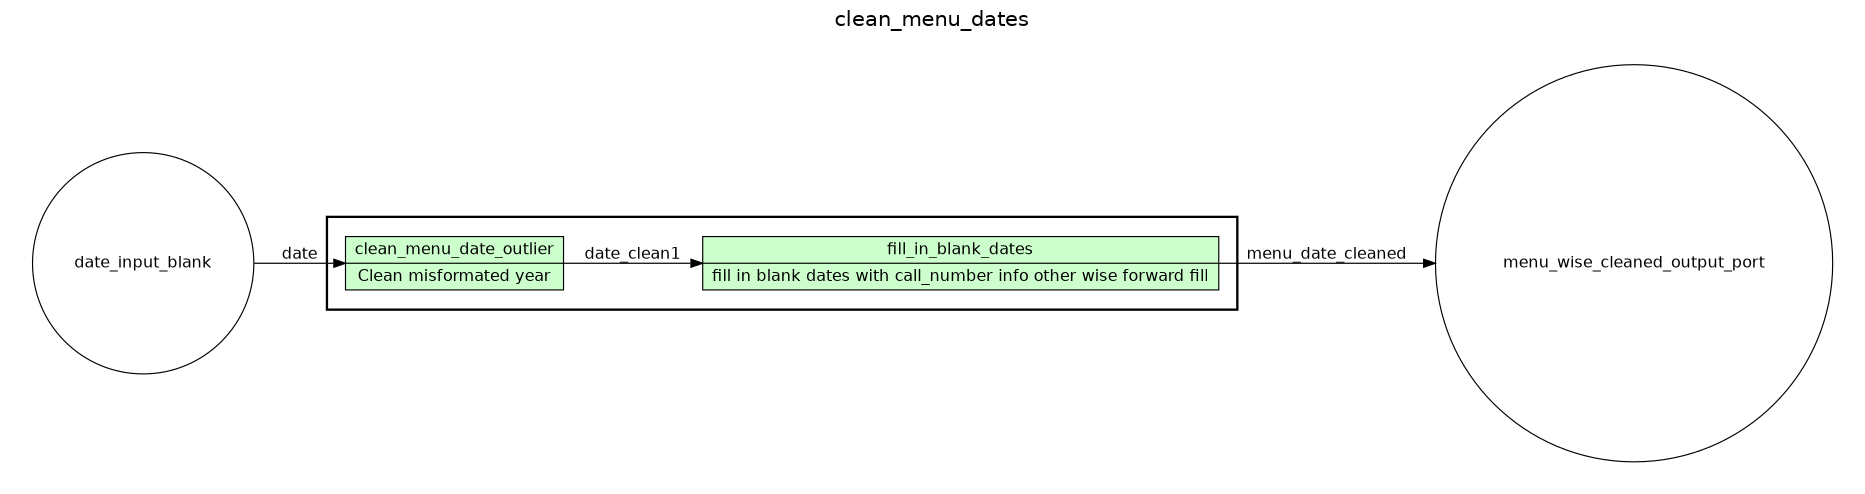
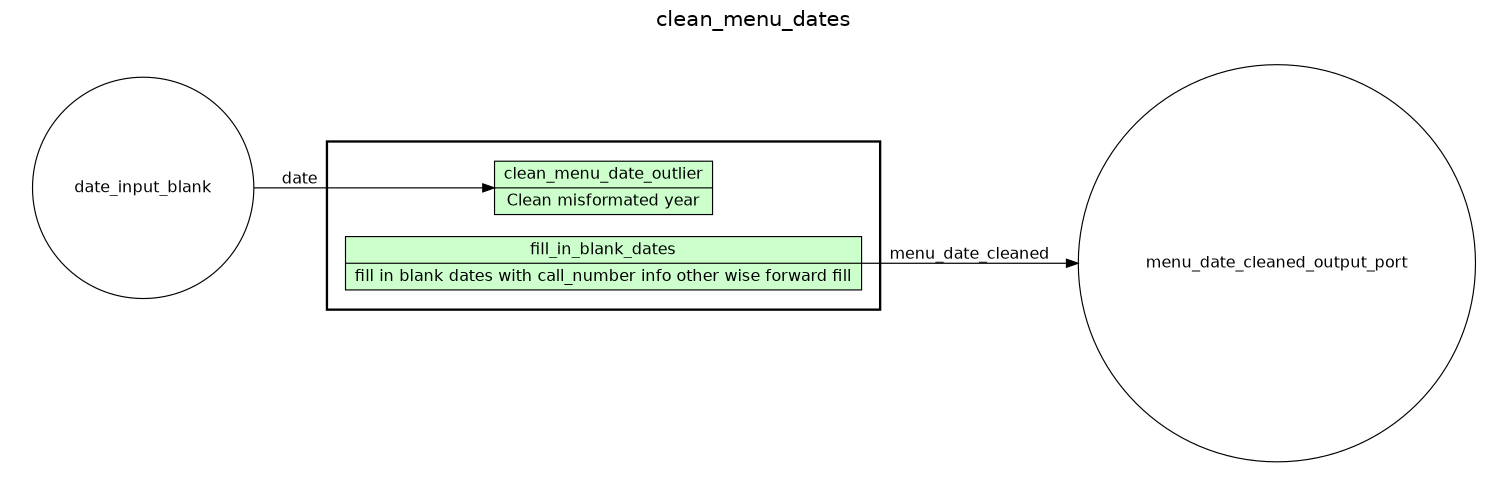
(627, 263) -> none
(1634, 263) -> (1277, 263)
